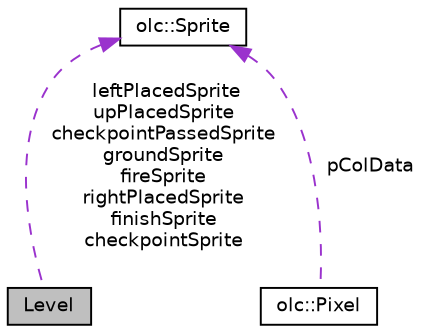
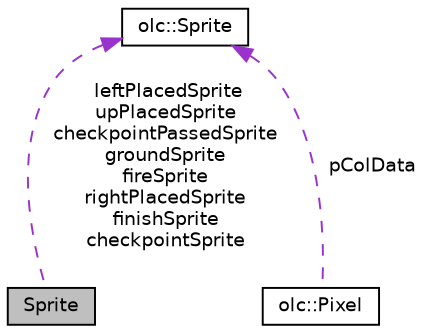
(49, 306) -> (51, 306)
